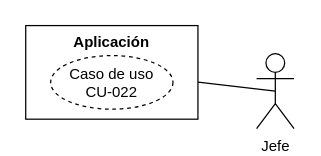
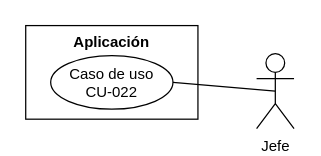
(112, 83) -> (112, 83)
(229, 86) -> (216, 86)
